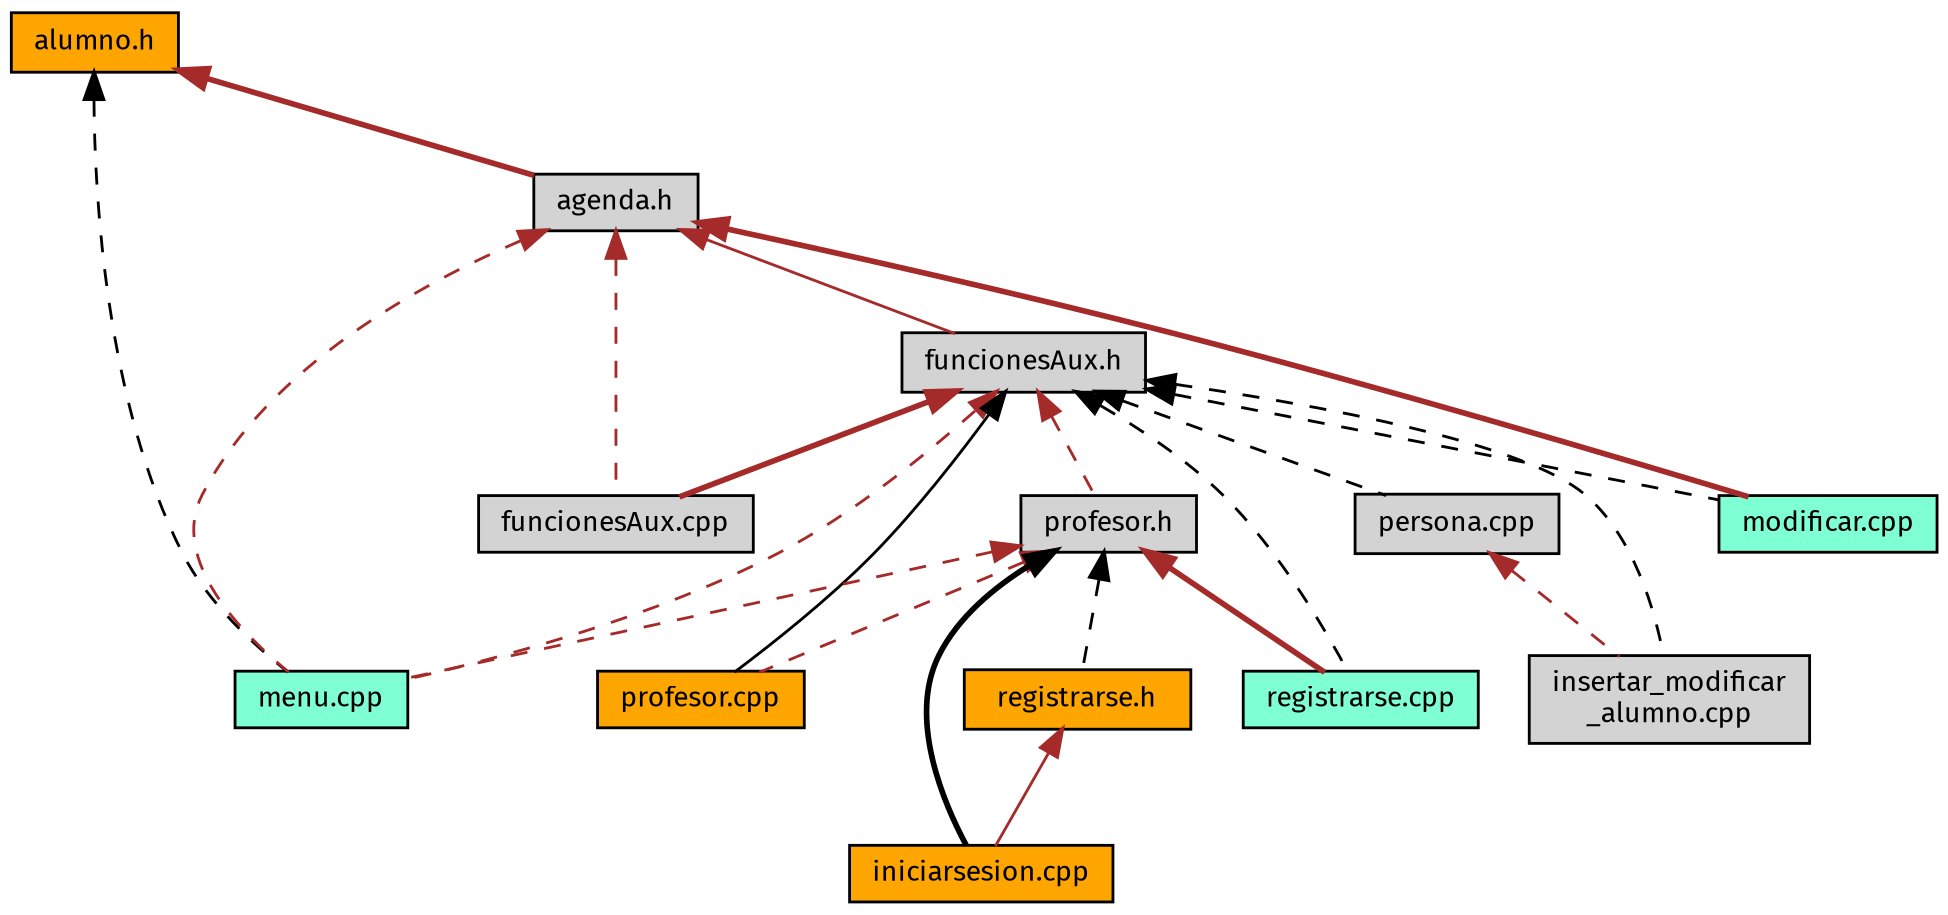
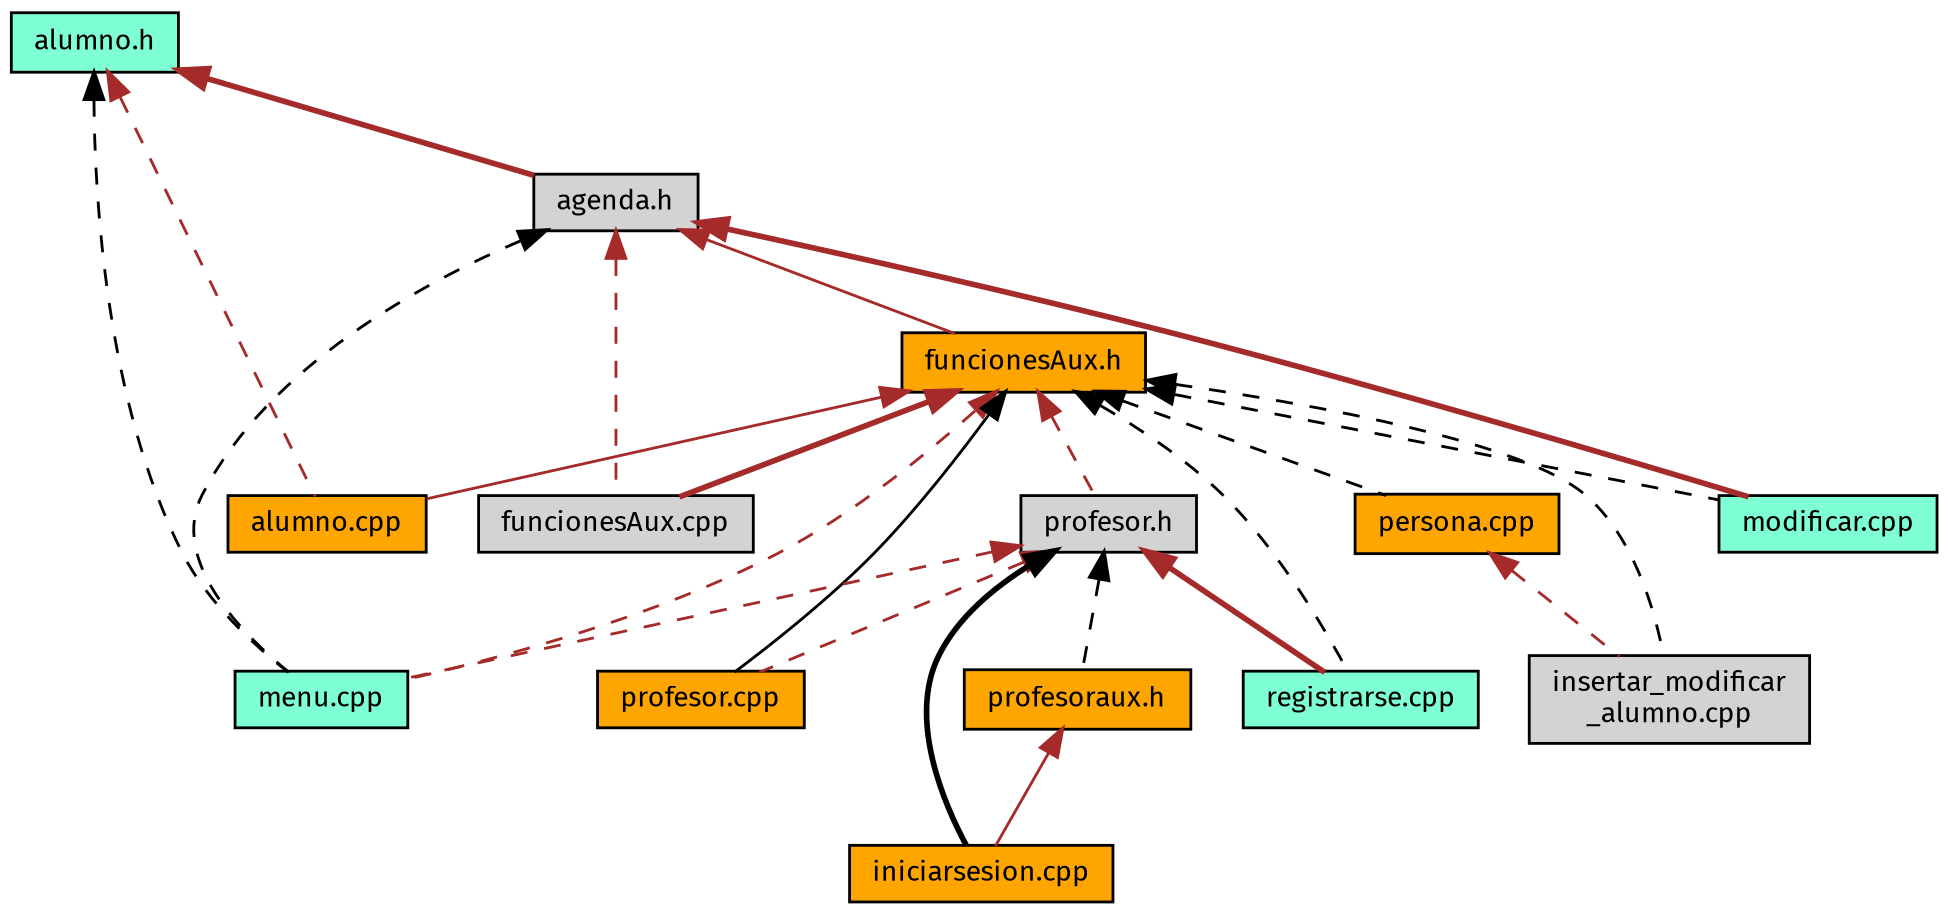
(95, 42) -> (95, 42)
(1024, 362) -> (1024, 362)
(261, 413) -> (251, 425)
none -> (327, 524)
(1457, 524) -> (1457, 524)
(1078, 699) -> (1078, 699)
